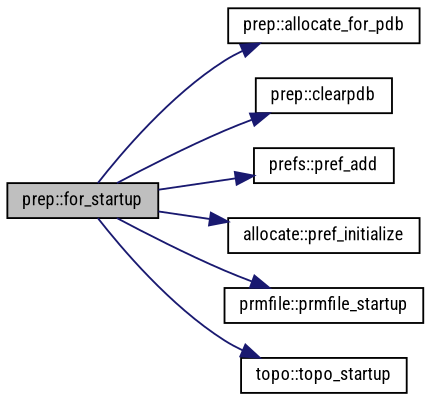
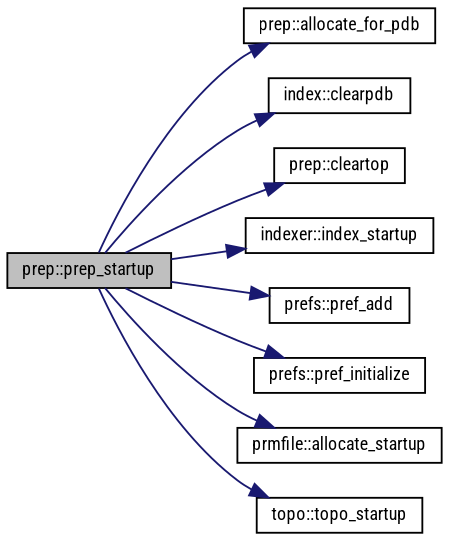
(324, 96) -> (340, 96)
none -> (340, 166)
(83, 201) -> (89, 271)
(324, 236) -> (340, 375)
none -> (340, 236)
(324, 305) -> (340, 445)
